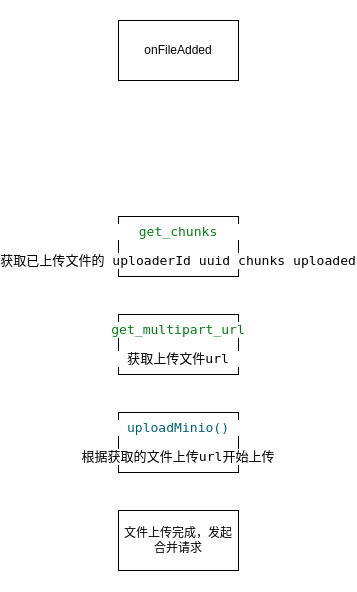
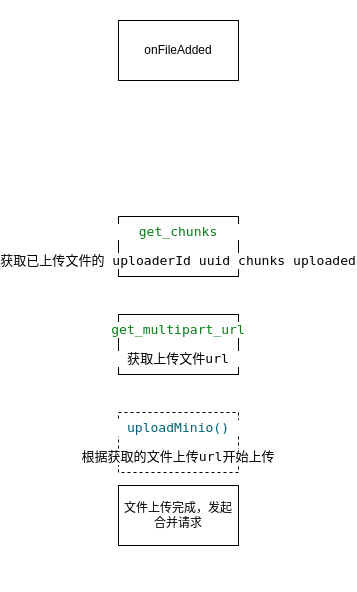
(179, 443) -> (179, 443)
(179, 541) -> (179, 516)
